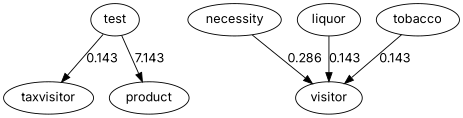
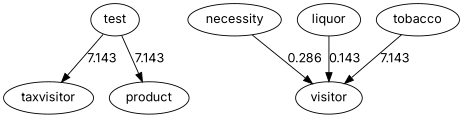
(102, 59) -> (102, 59)
(395, 59) -> (395, 59)
